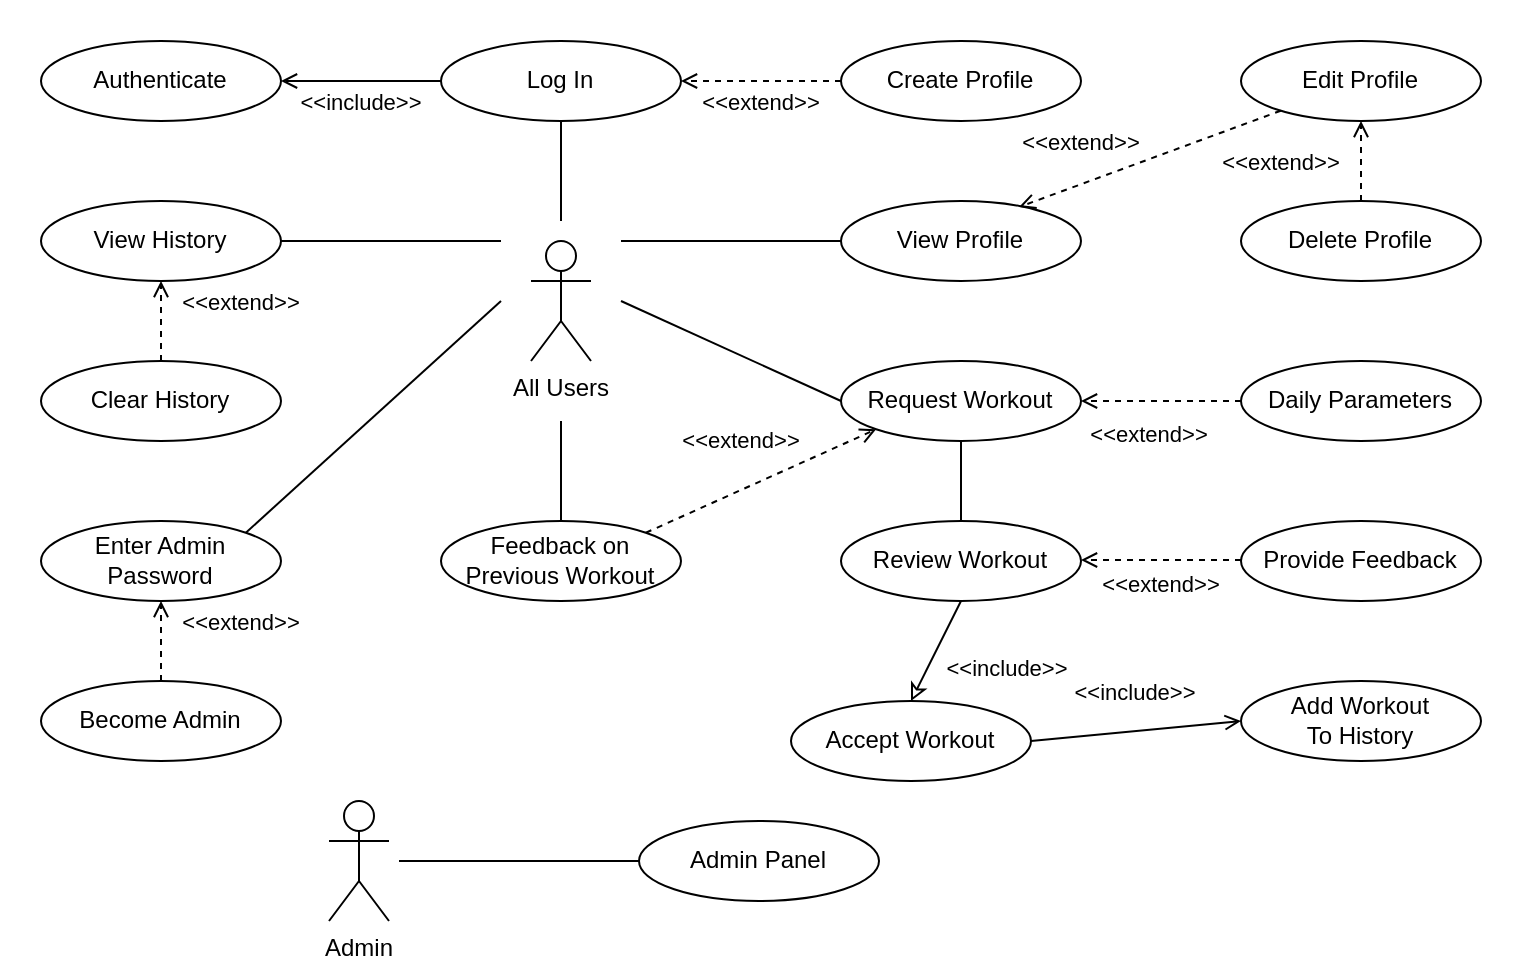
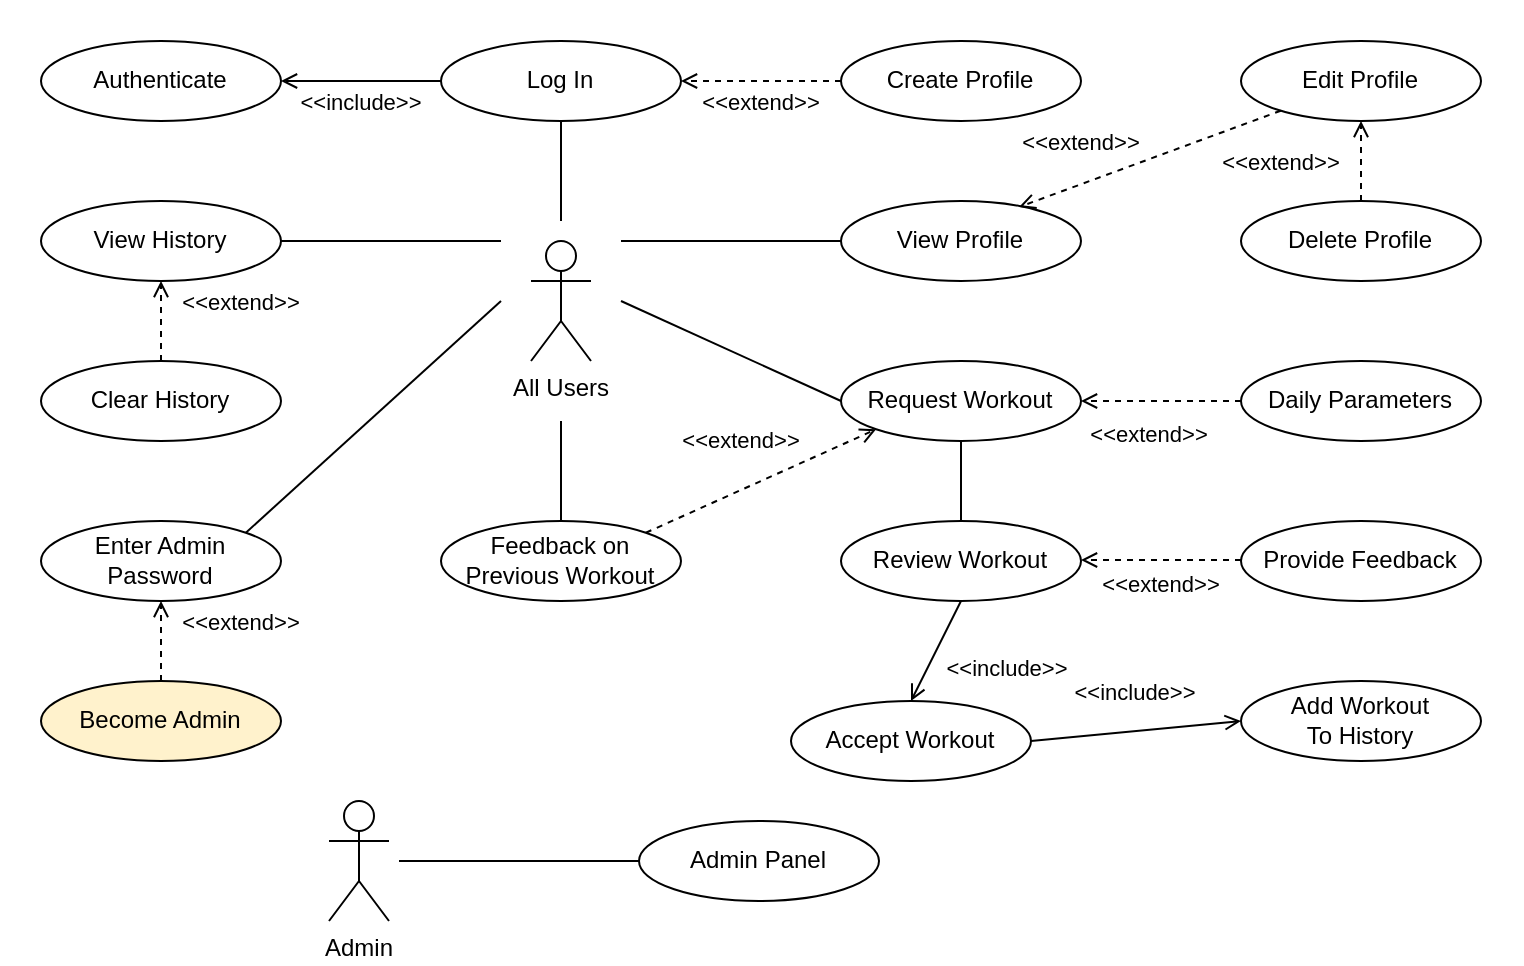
(918, 688) -> (916, 692)
(161, 721) -> (161, 721)
